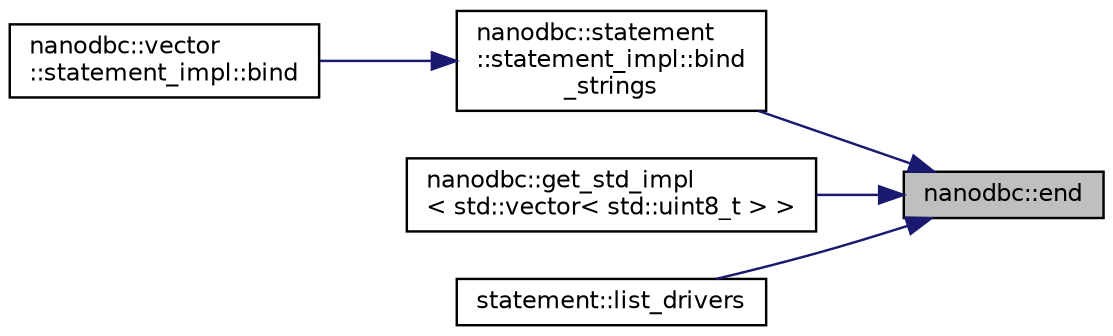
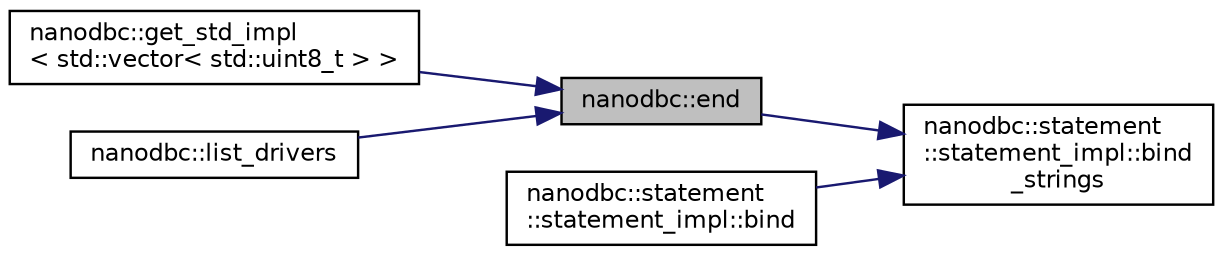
(164, 61) -> (661, 208)
(834, 137) -> (820, 122)
(611, 302) -> (214, 155)
